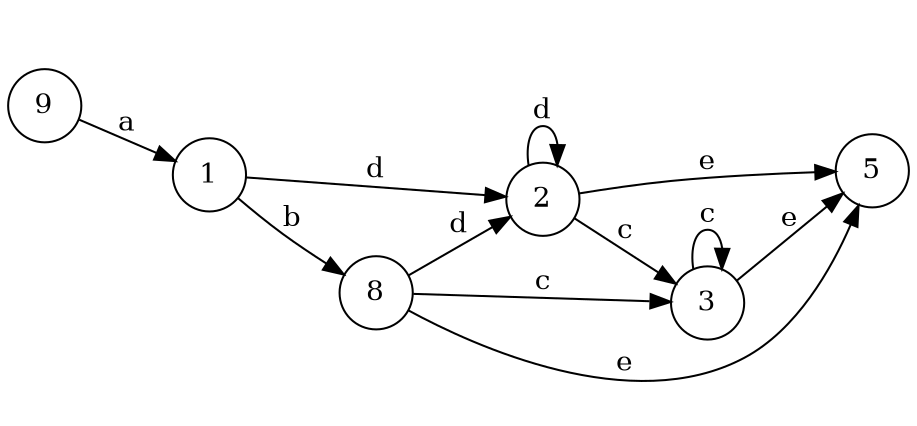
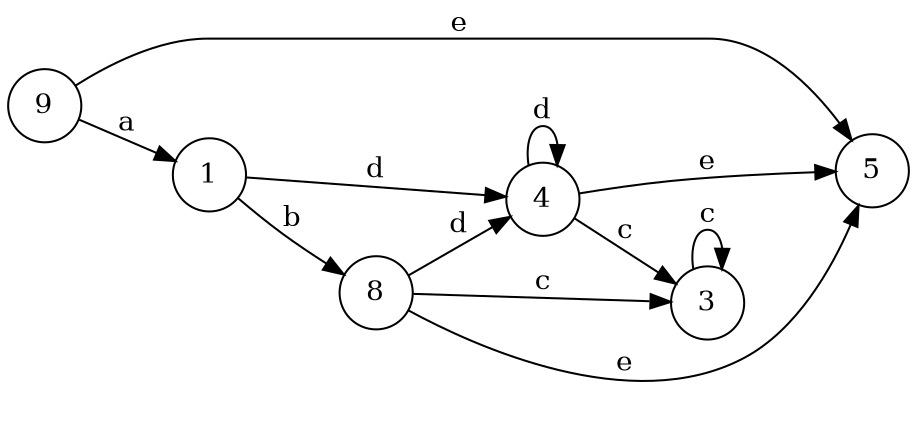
(543, 199) -> (543, 199)
(782, 243) -> (468, 39)
